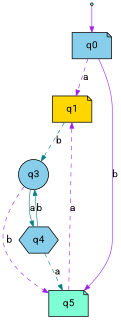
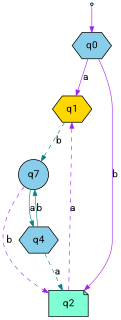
(92, 46) -> (92, 46)
(83, 75) -> (83, 75)
(72, 109) -> (72, 109)
(34, 175) -> (34, 175)
(69, 303) -> (69, 303)
